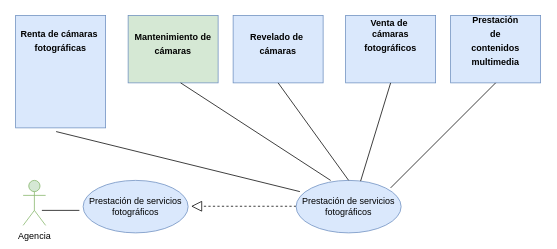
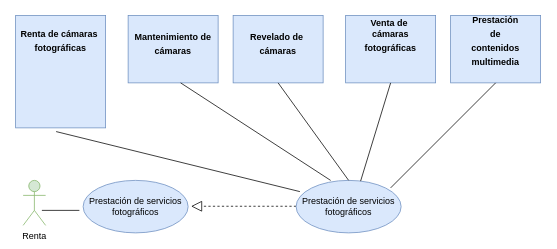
(374, 32) -> (374, 32)
(173, 49) -> (173, 49)
(35, 236) -> (35, 236)
